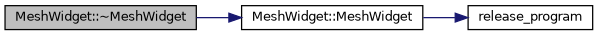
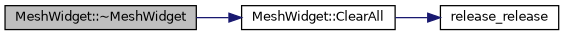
(332, 18) -> (318, 18)
(530, 18) -> (500, 18)
